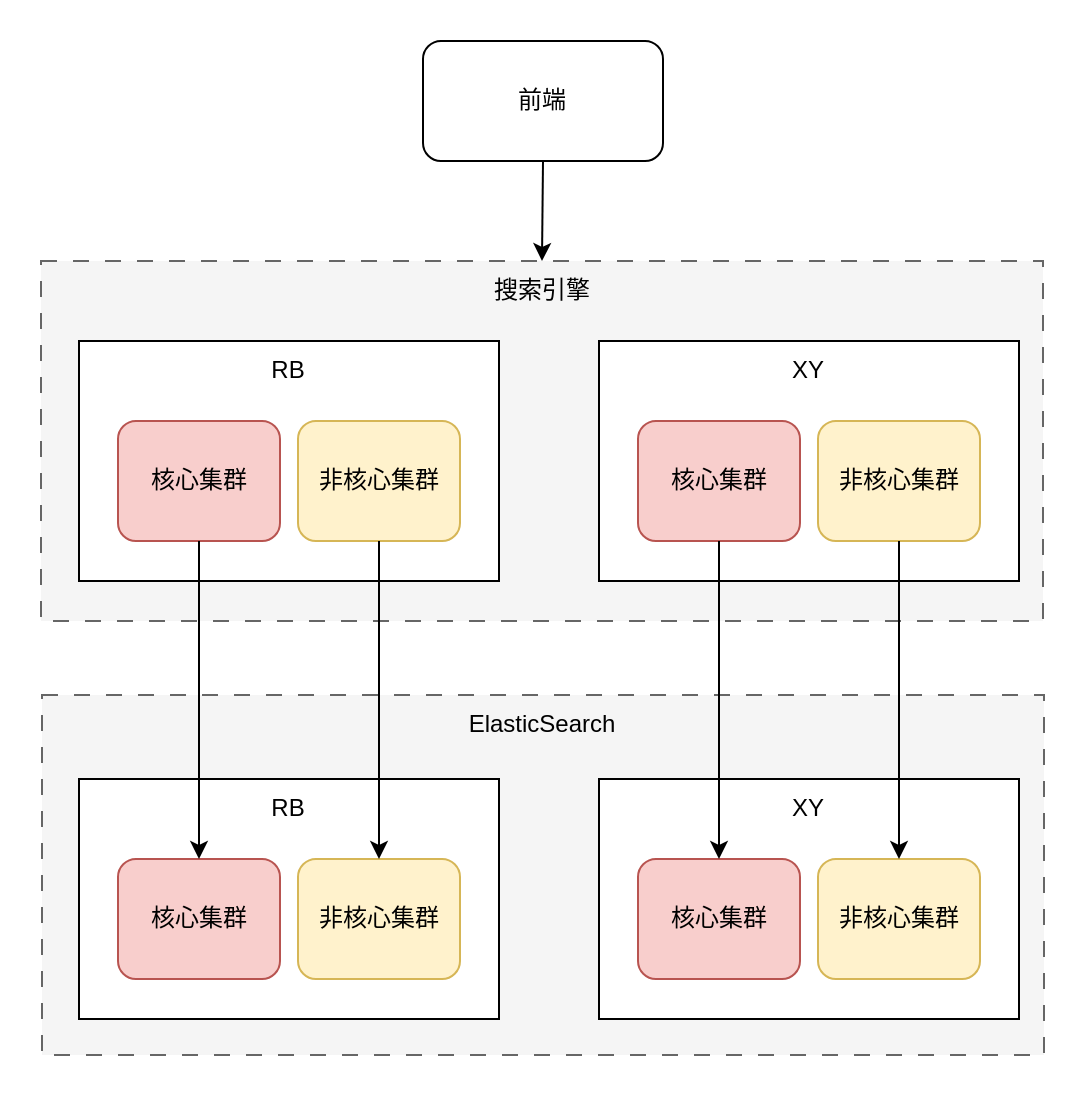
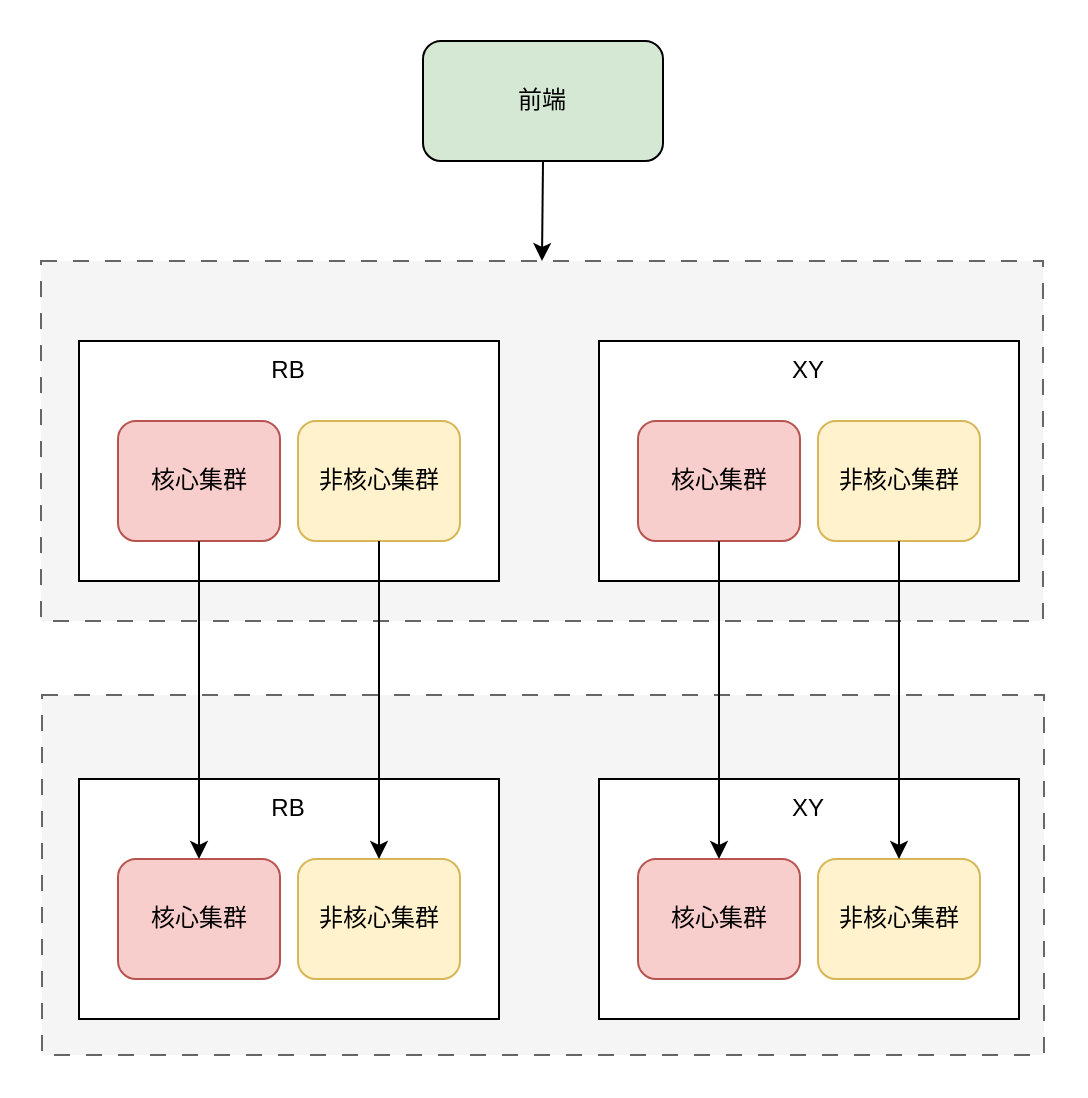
(543, 101) -> (543, 101)
(543, 291) -> none
(543, 725) -> none
